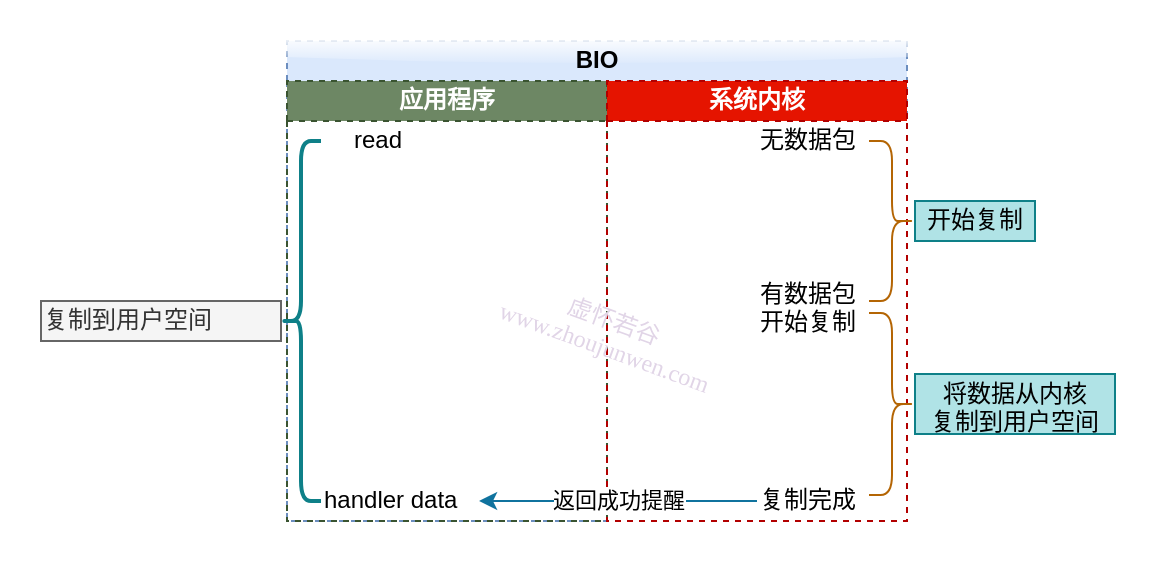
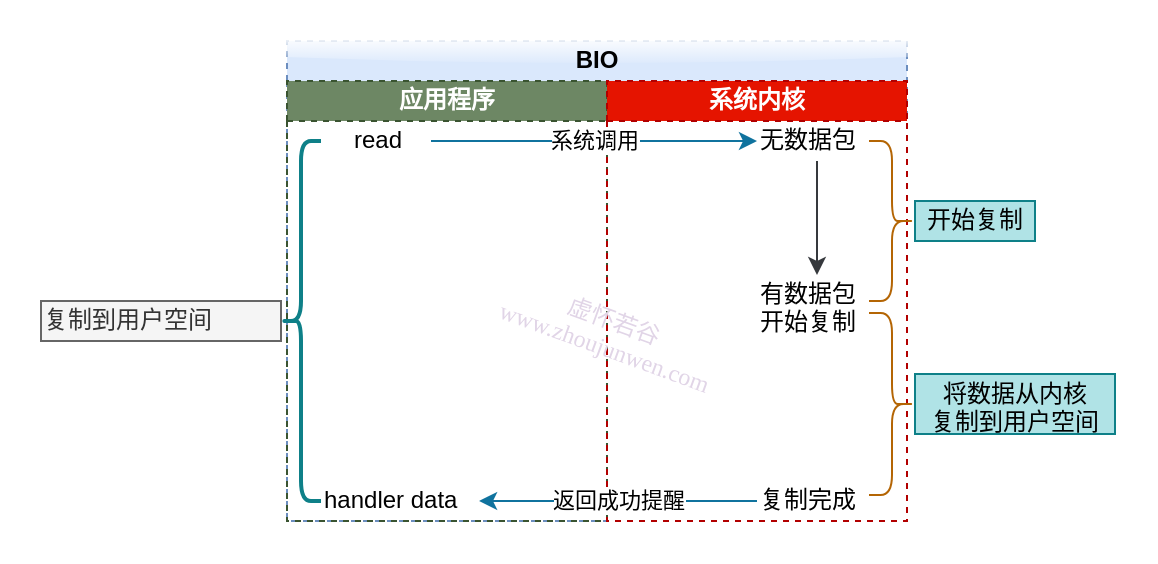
none -> (517, 141)
none -> (817, 211)
